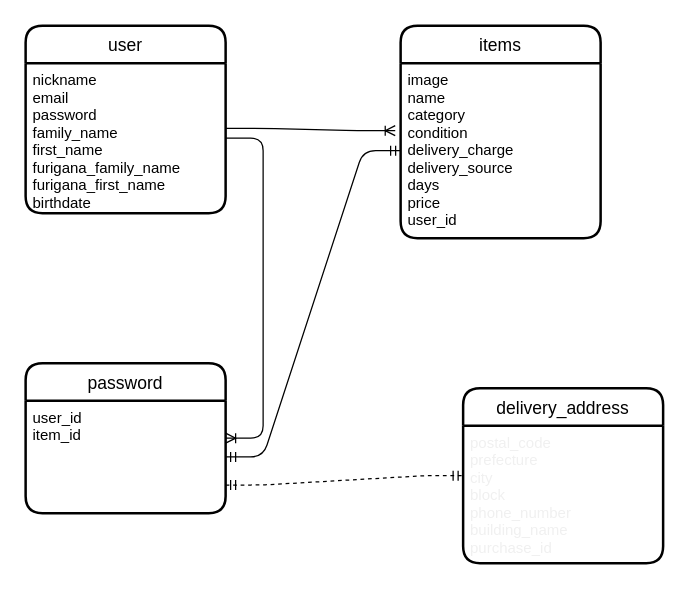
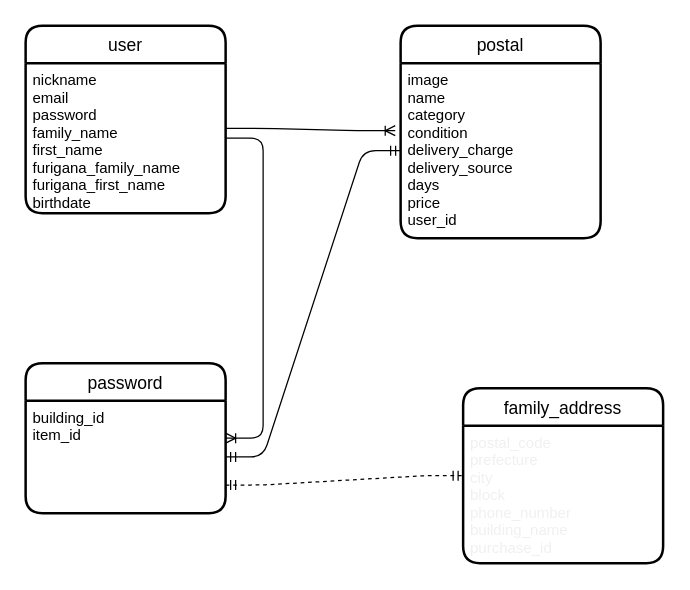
(500, 45) -> (500, 45)
(563, 408) -> (563, 408)
(60, 418) -> (71, 418)
